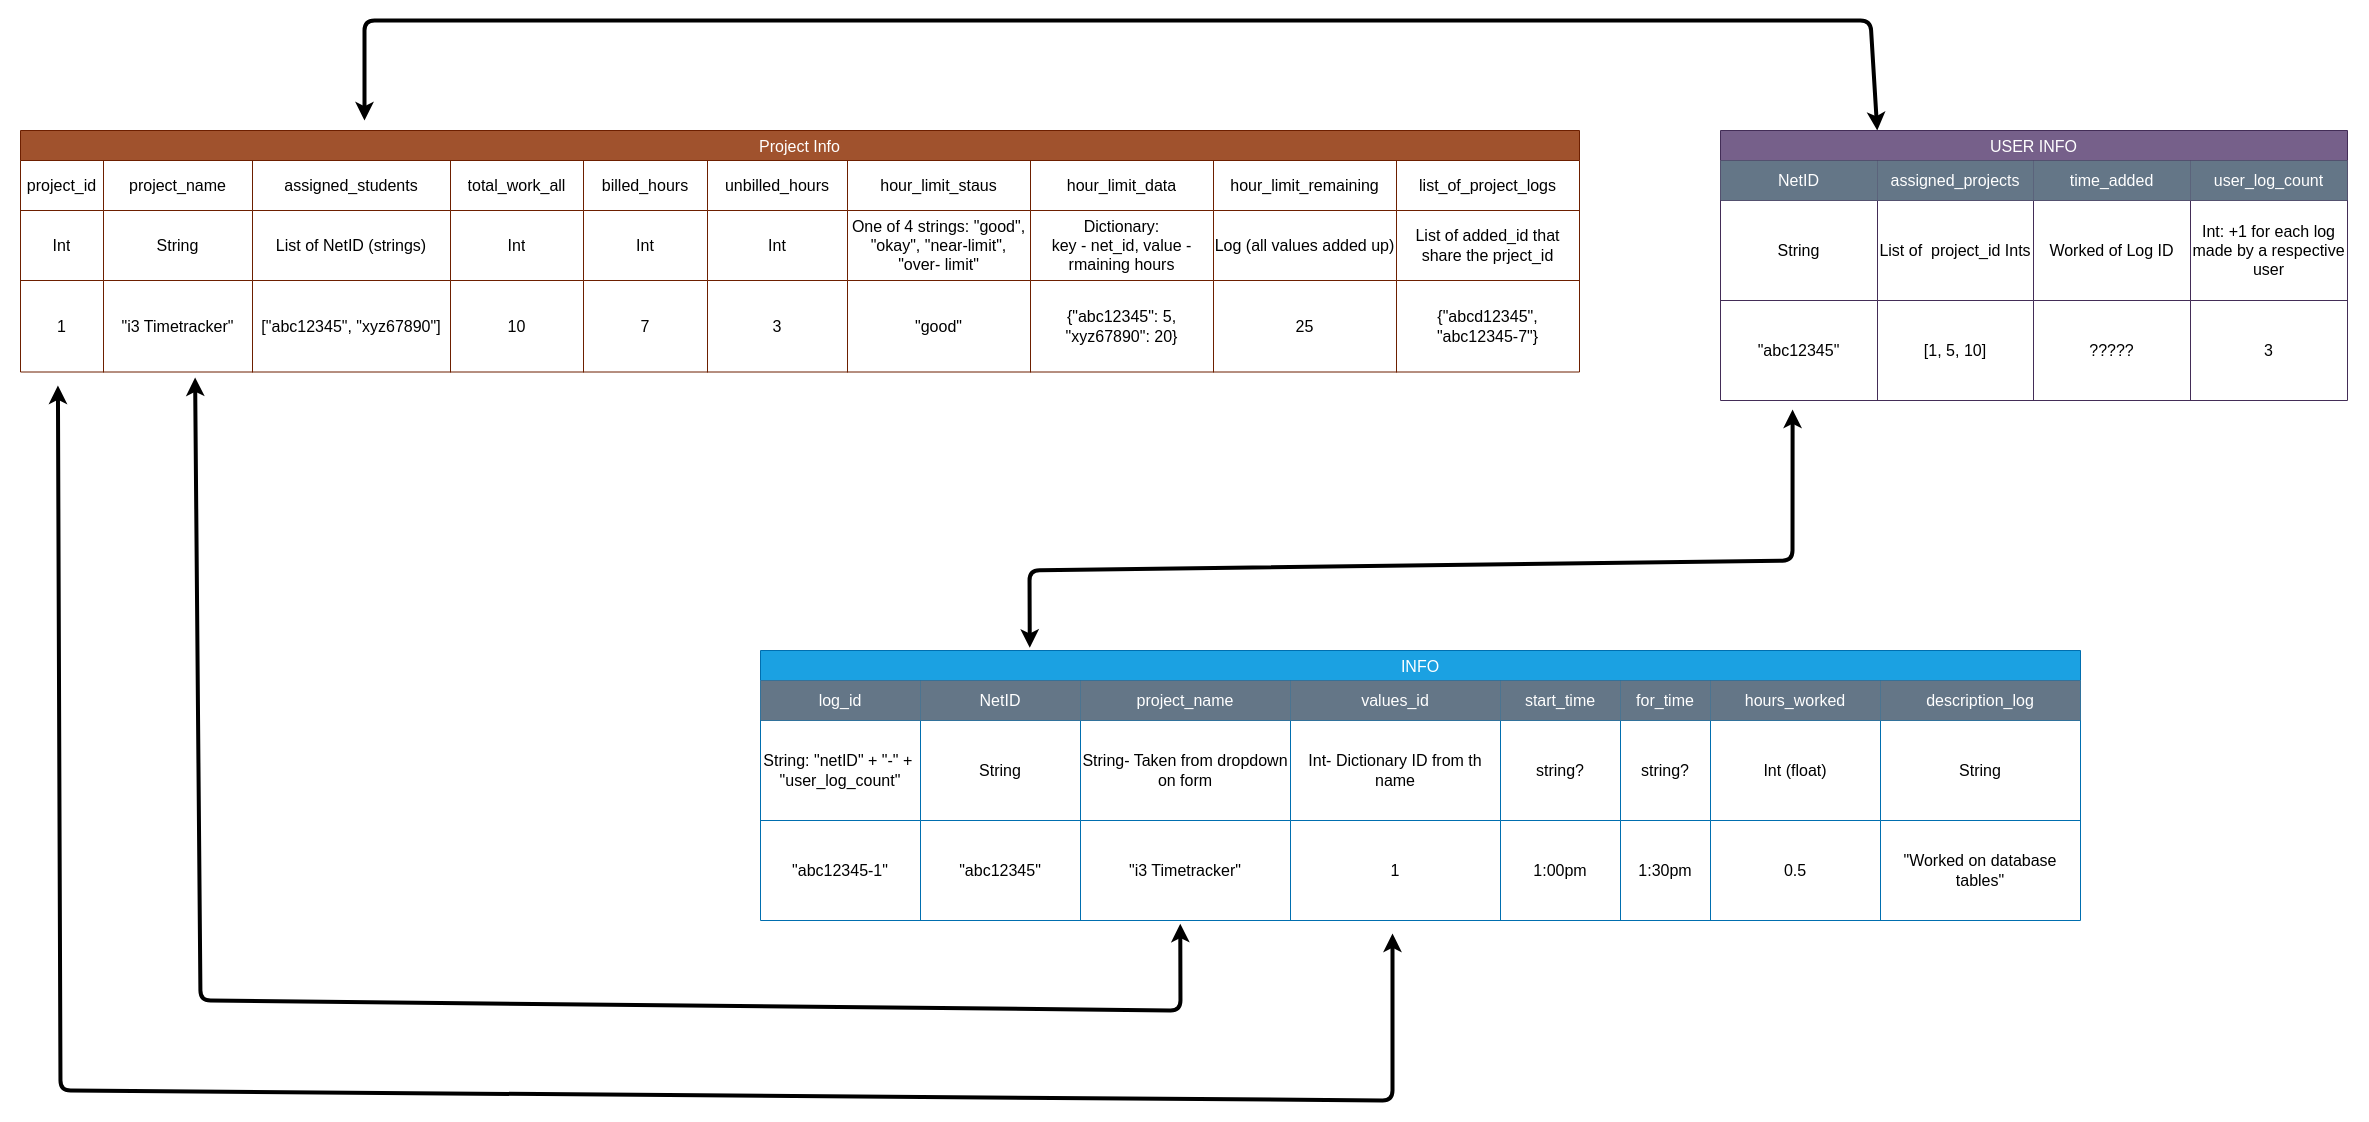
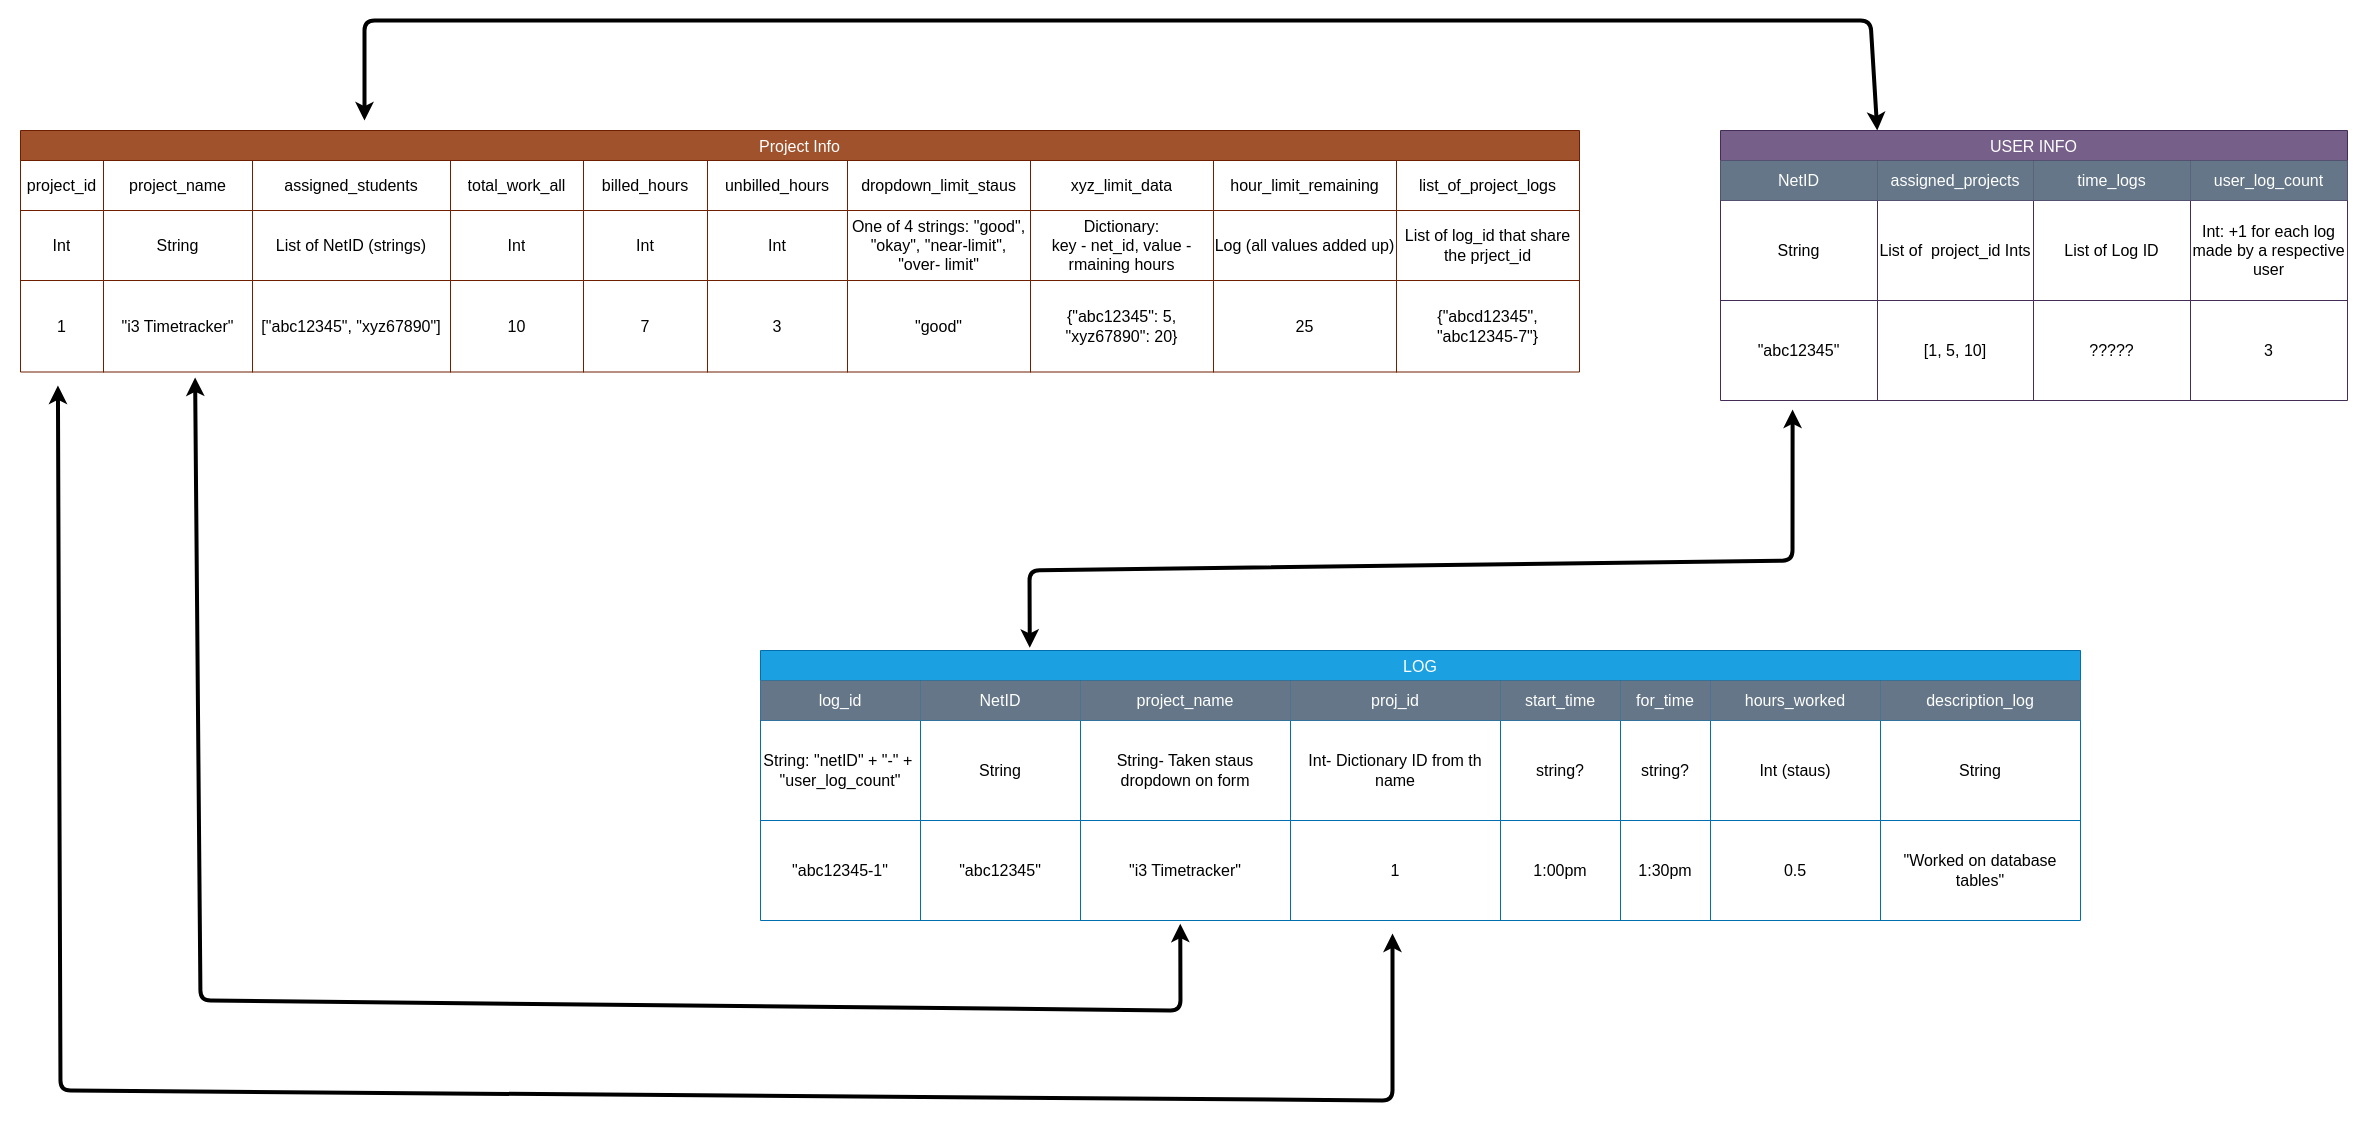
(2112, 181) -> (2112, 181)
(939, 186) -> (939, 186)
(1122, 186) -> (1122, 186)
(1488, 246) -> (1488, 246)
(2112, 251) -> (2112, 251)
(1420, 667) -> (1420, 667)
(1396, 701) -> (1396, 701)
(1186, 771) -> (1186, 771)
(1796, 771) -> (1796, 771)
